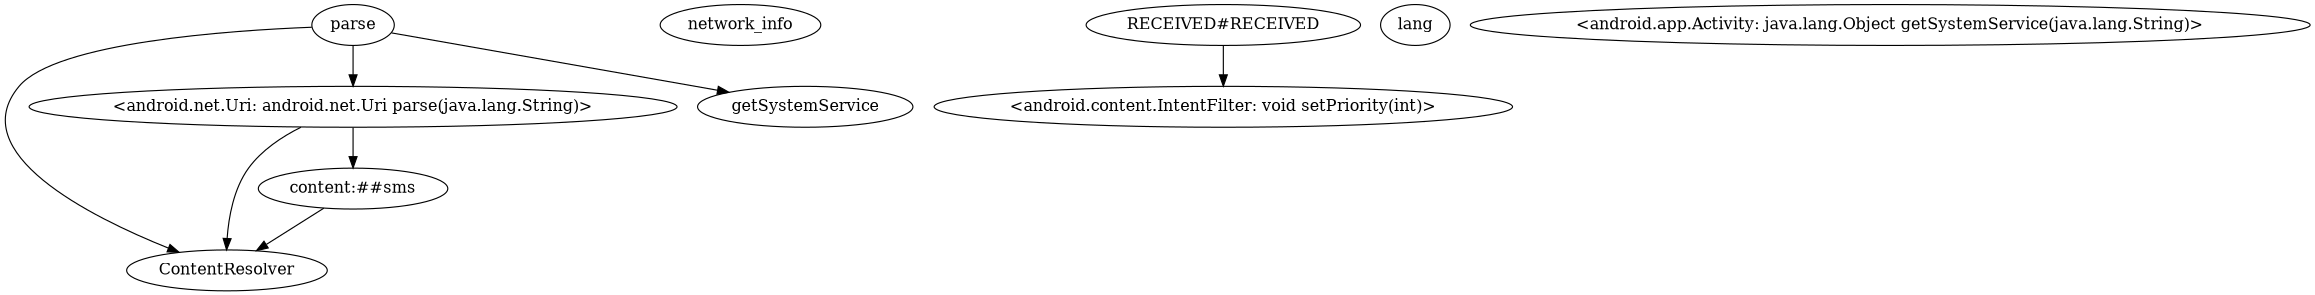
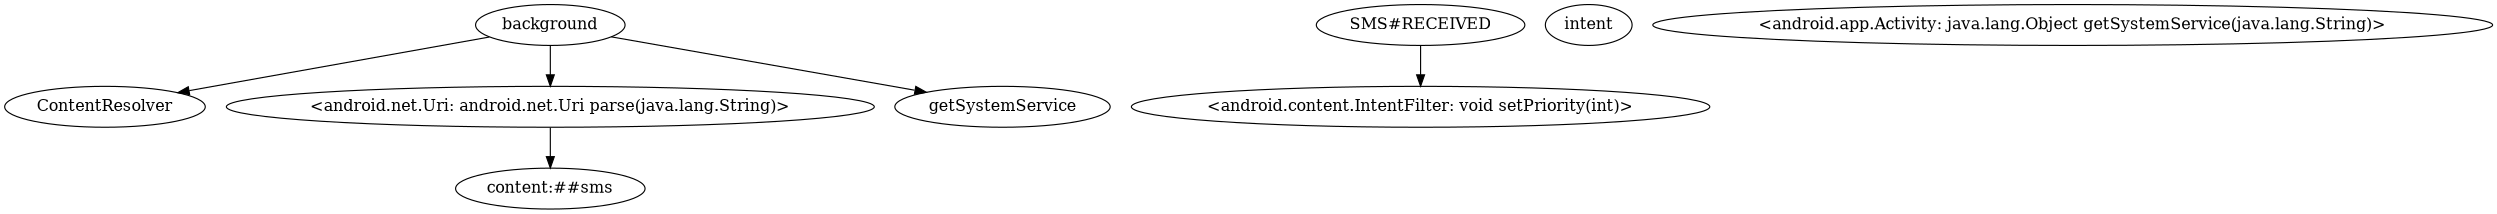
(353, 25) -> (550, 25)
(740, 25) -> none
(1223, 25) -> (1421, 25)
(1415, 25) -> (1589, 25)
(247, 171) -> none
(295, 226) -> none
